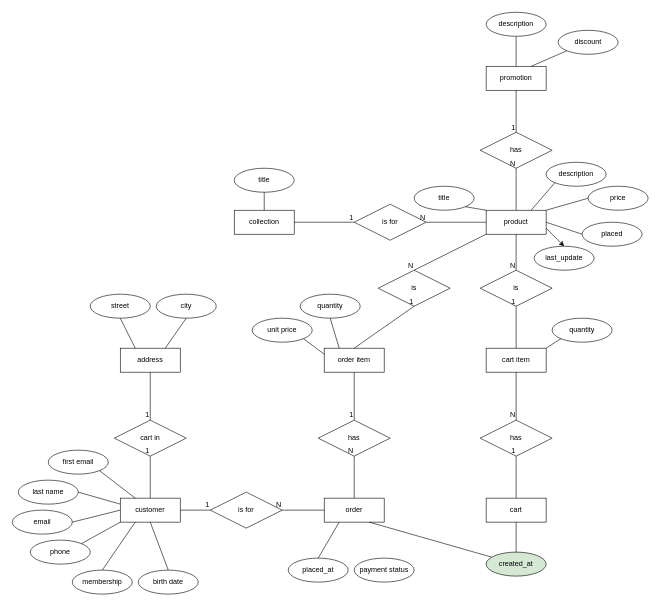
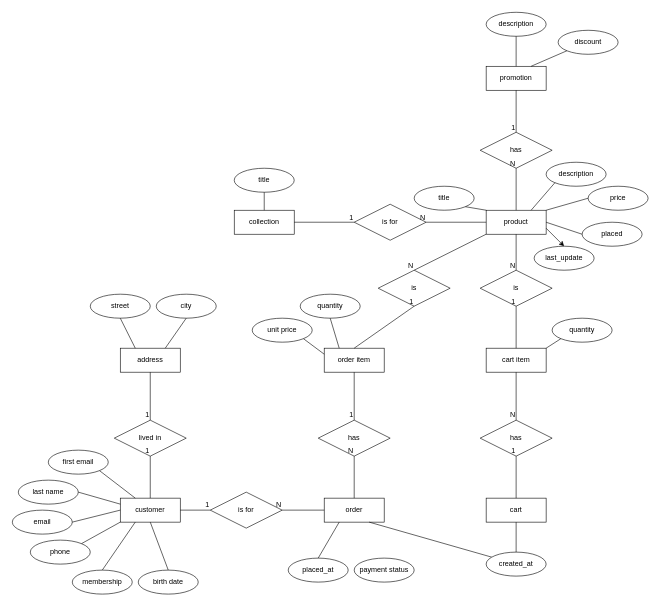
(150, 438) -> (150, 438)
(516, 564) -> (516, 564)
